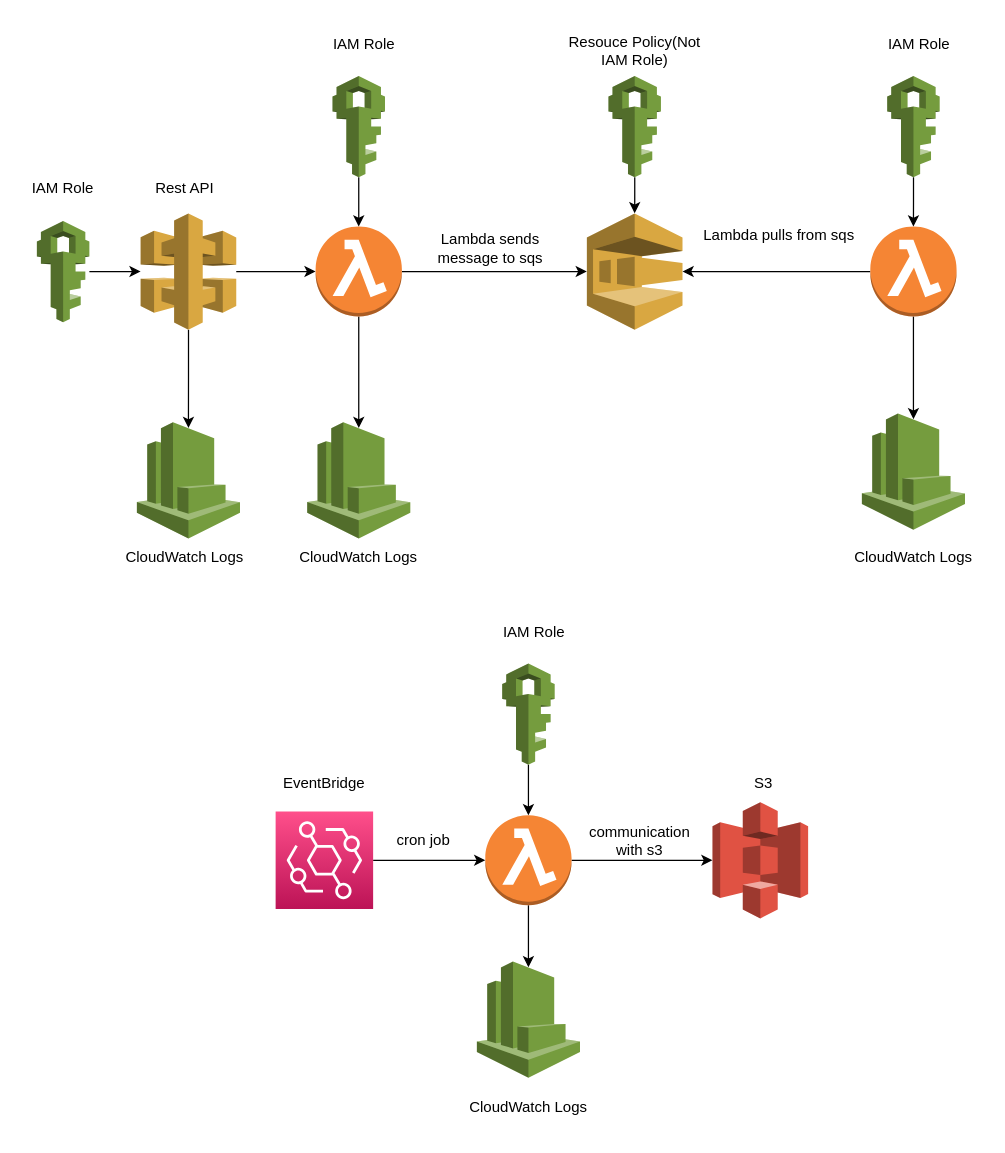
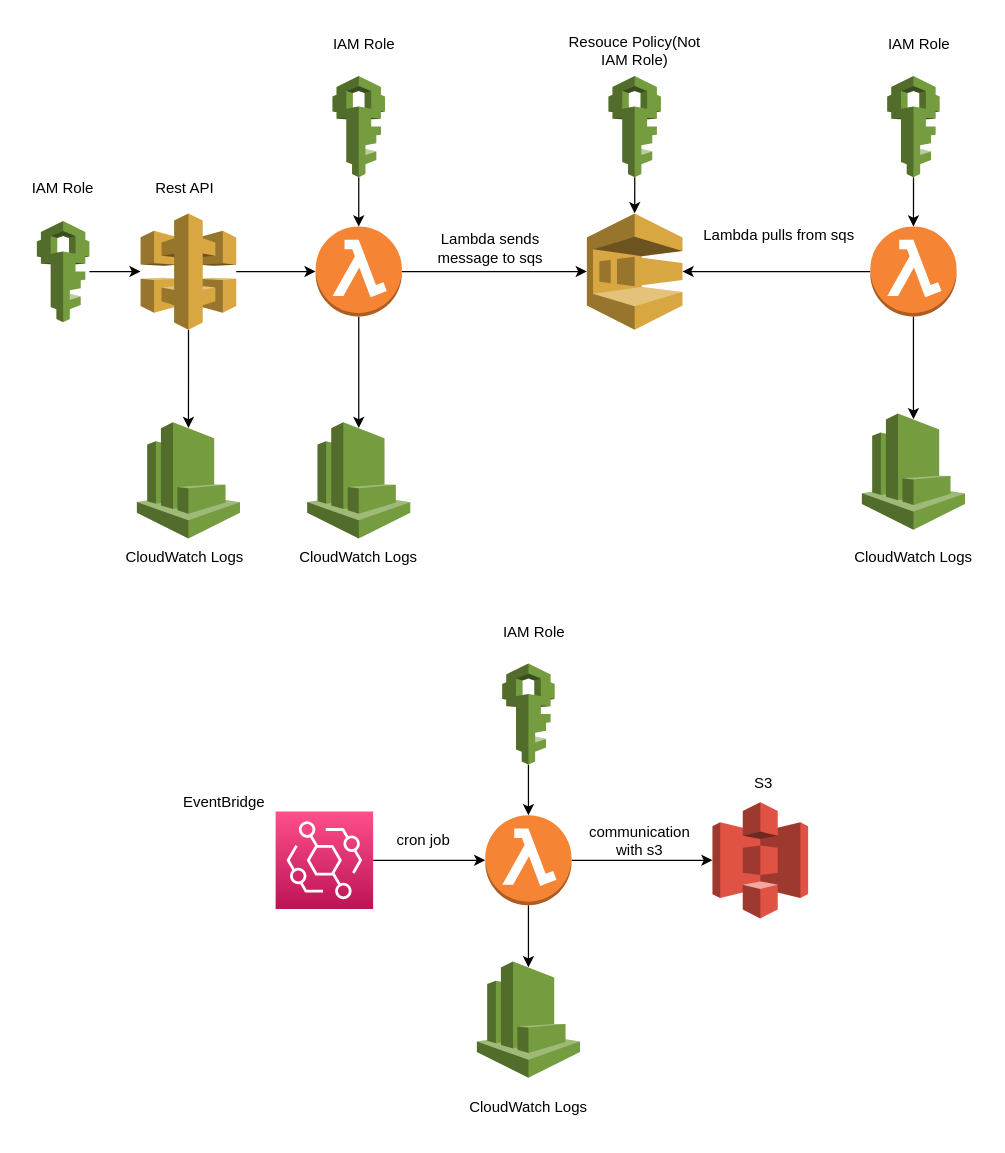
(324, 783) -> (224, 802)
